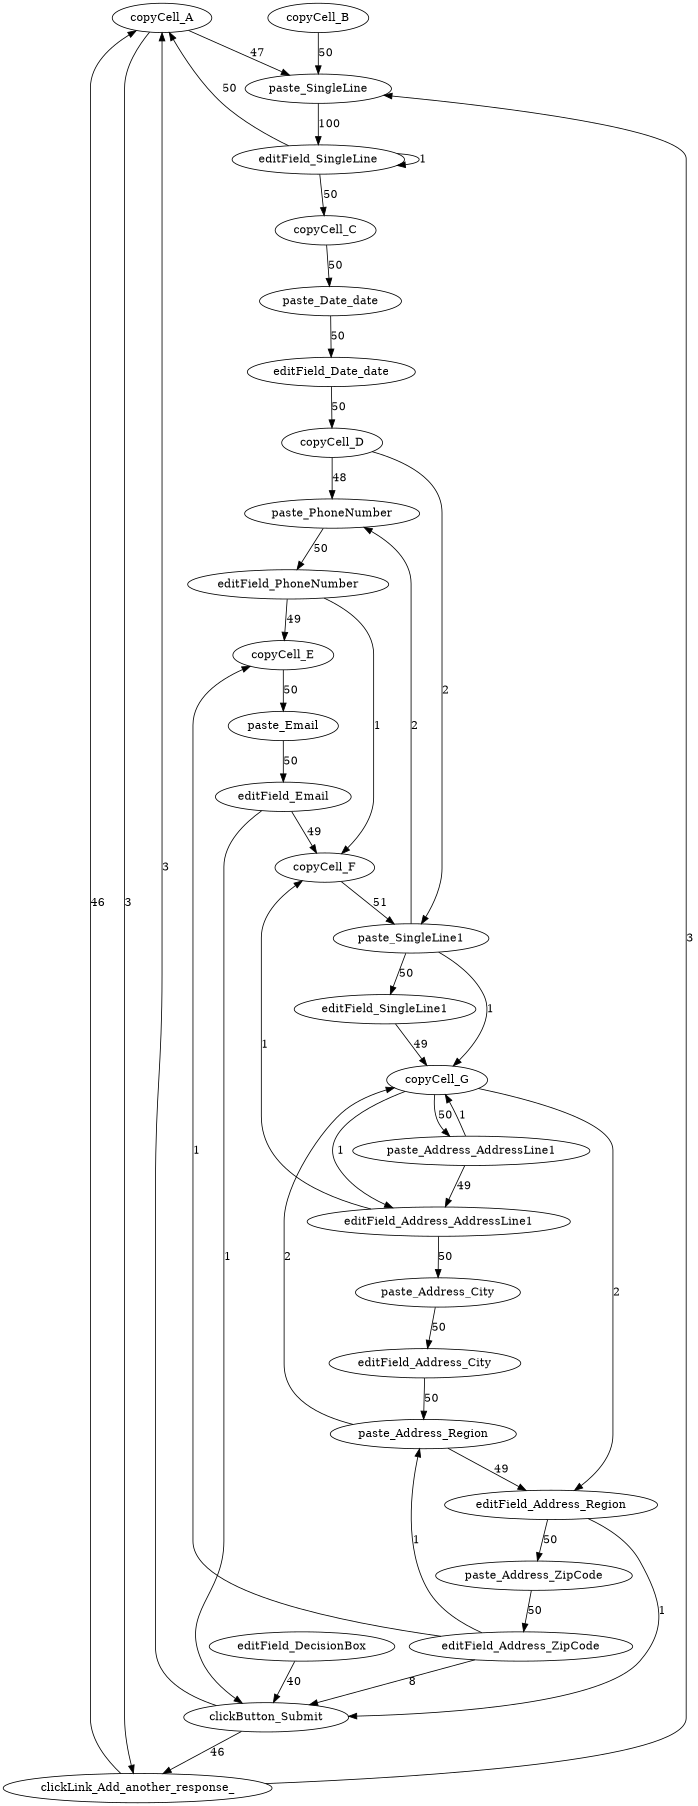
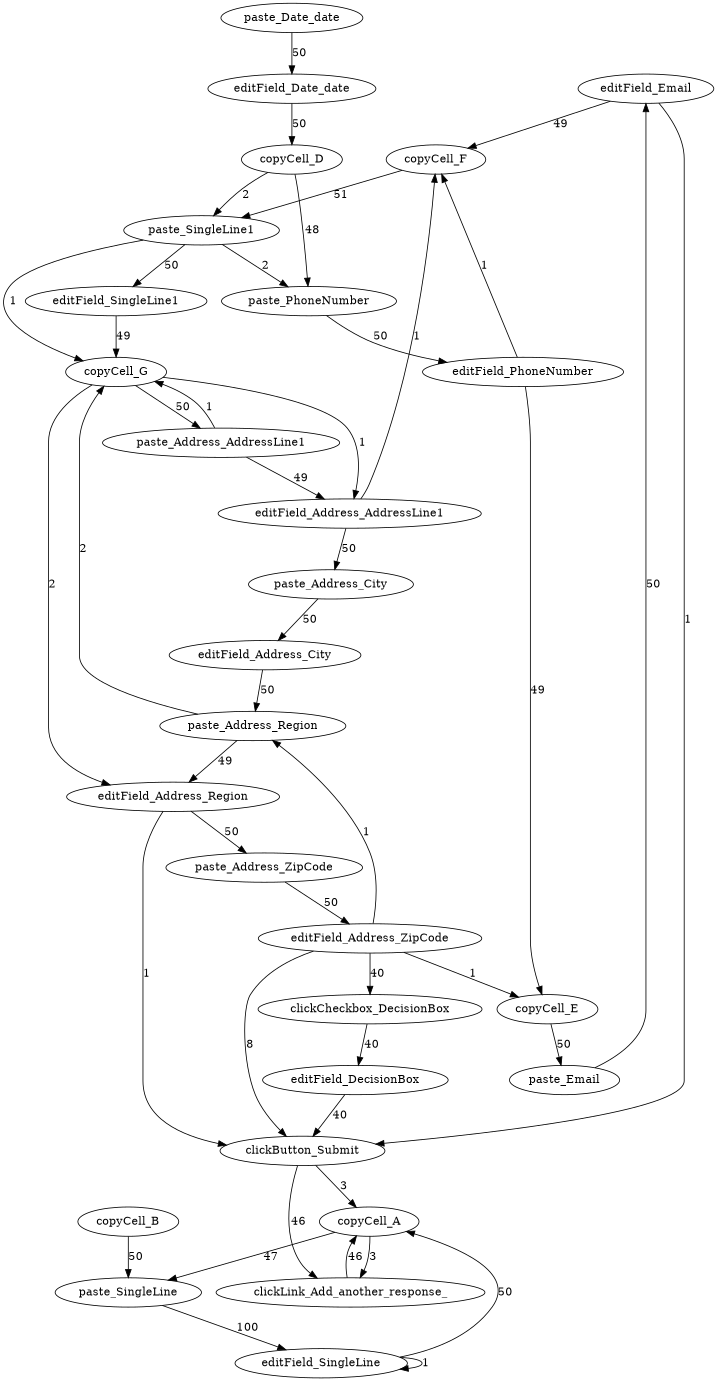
(326, 230) -> none
(686, 1002) -> none
none -> (370, 1009)
